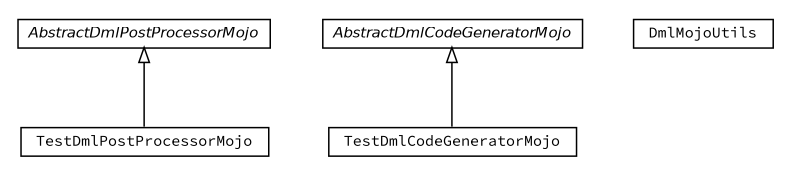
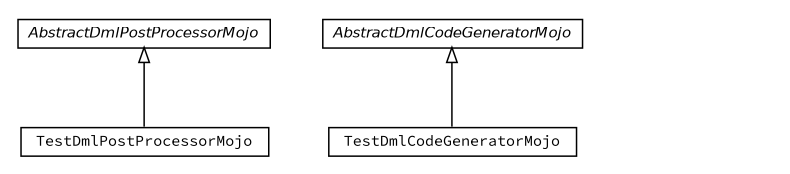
(703, 33) -> none
